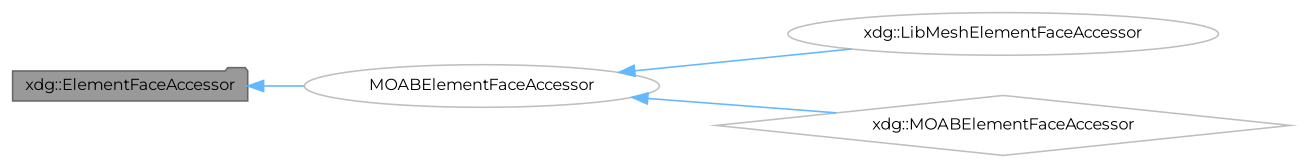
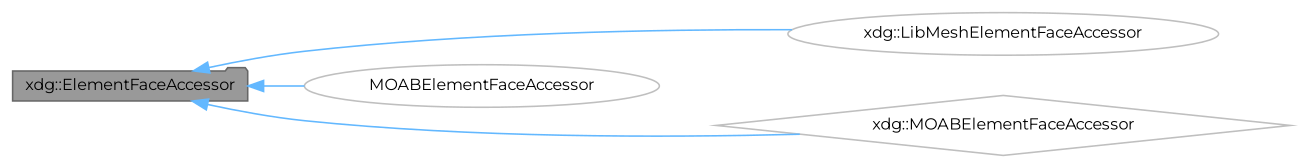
(743, 60) -> (499, 36)
(742, 106) -> (503, 134)
